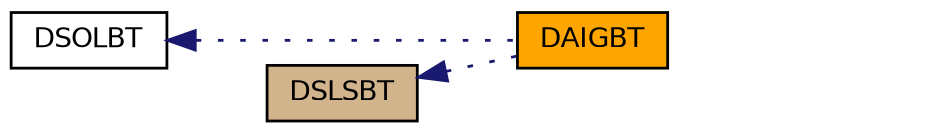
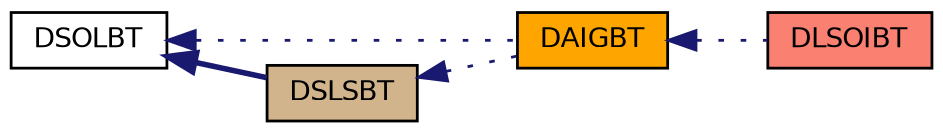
none -> (850, 40)
none -> (231, 70)
